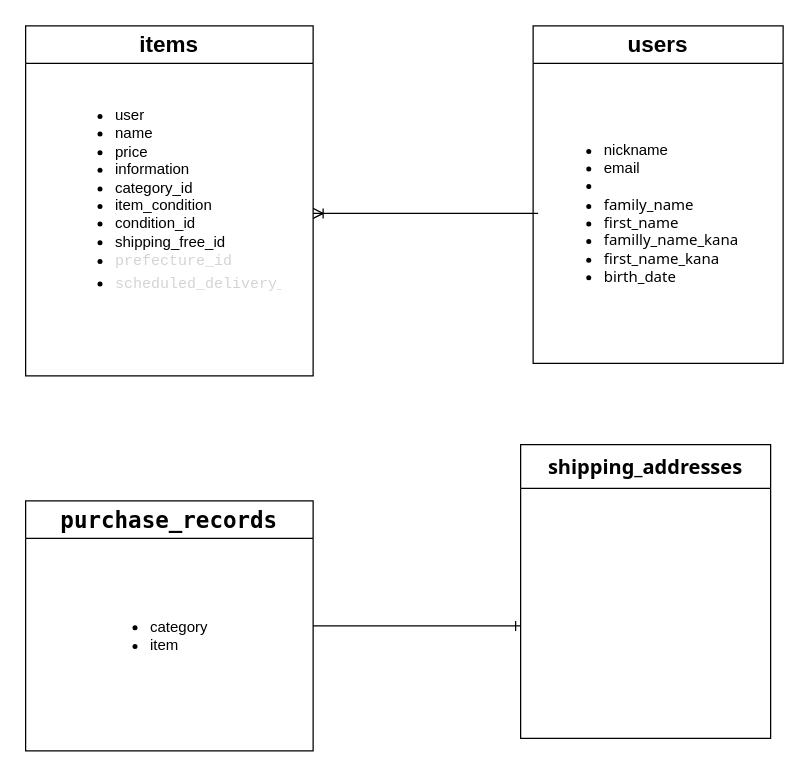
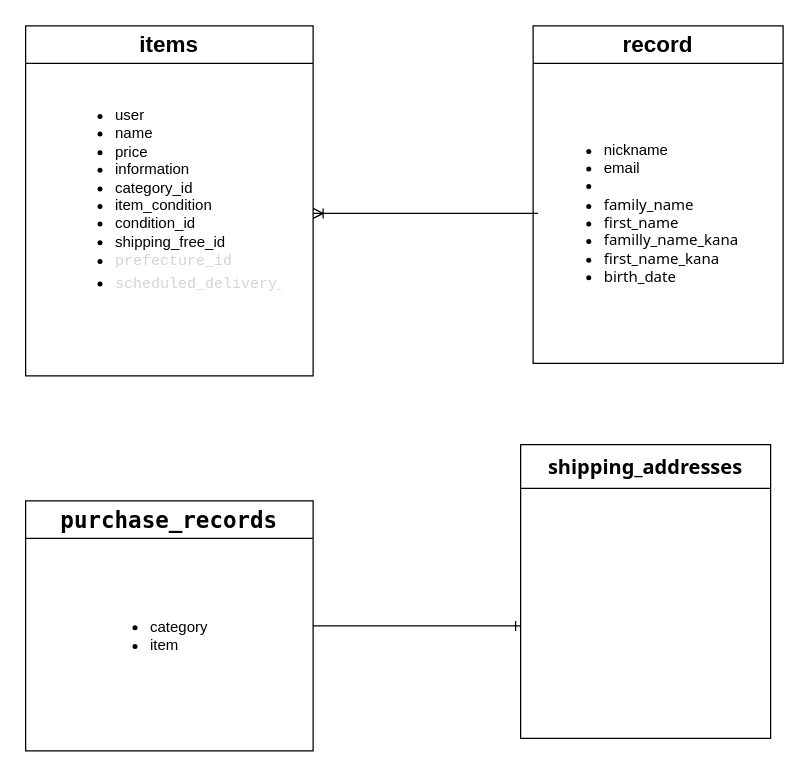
(658, 44) -> (658, 44)
